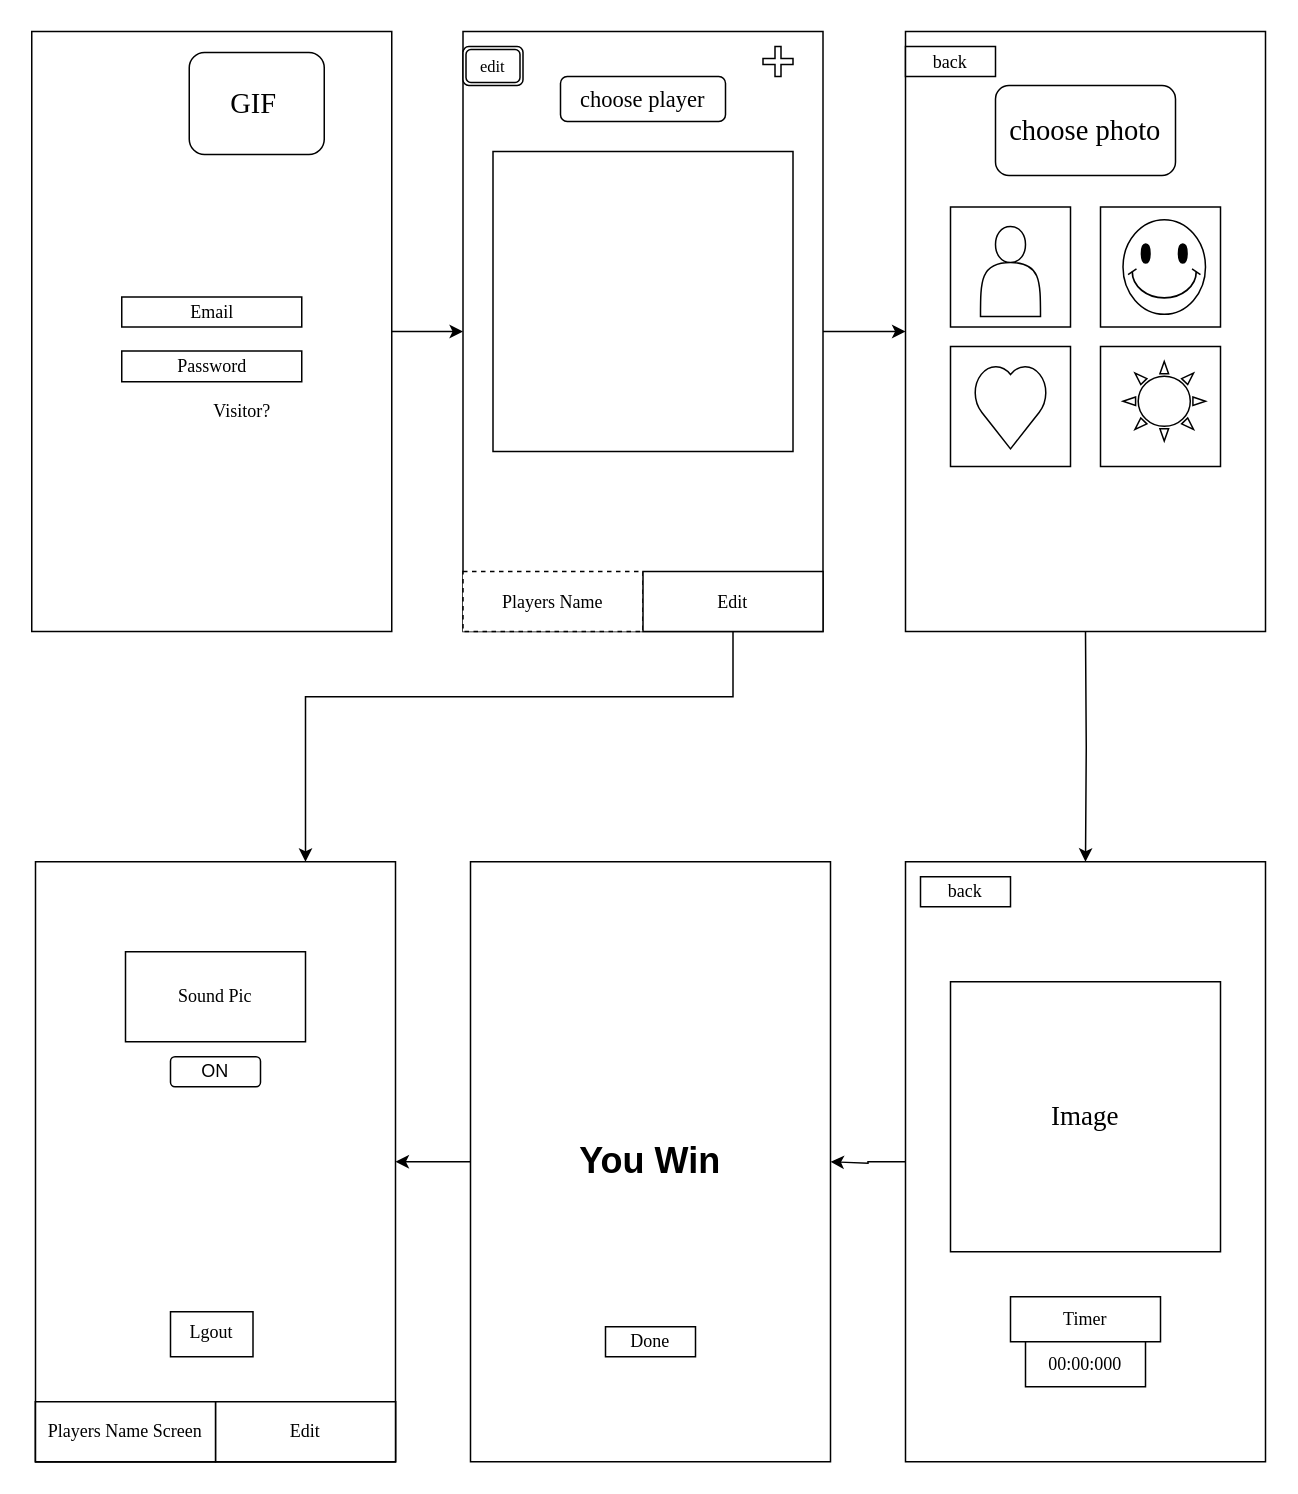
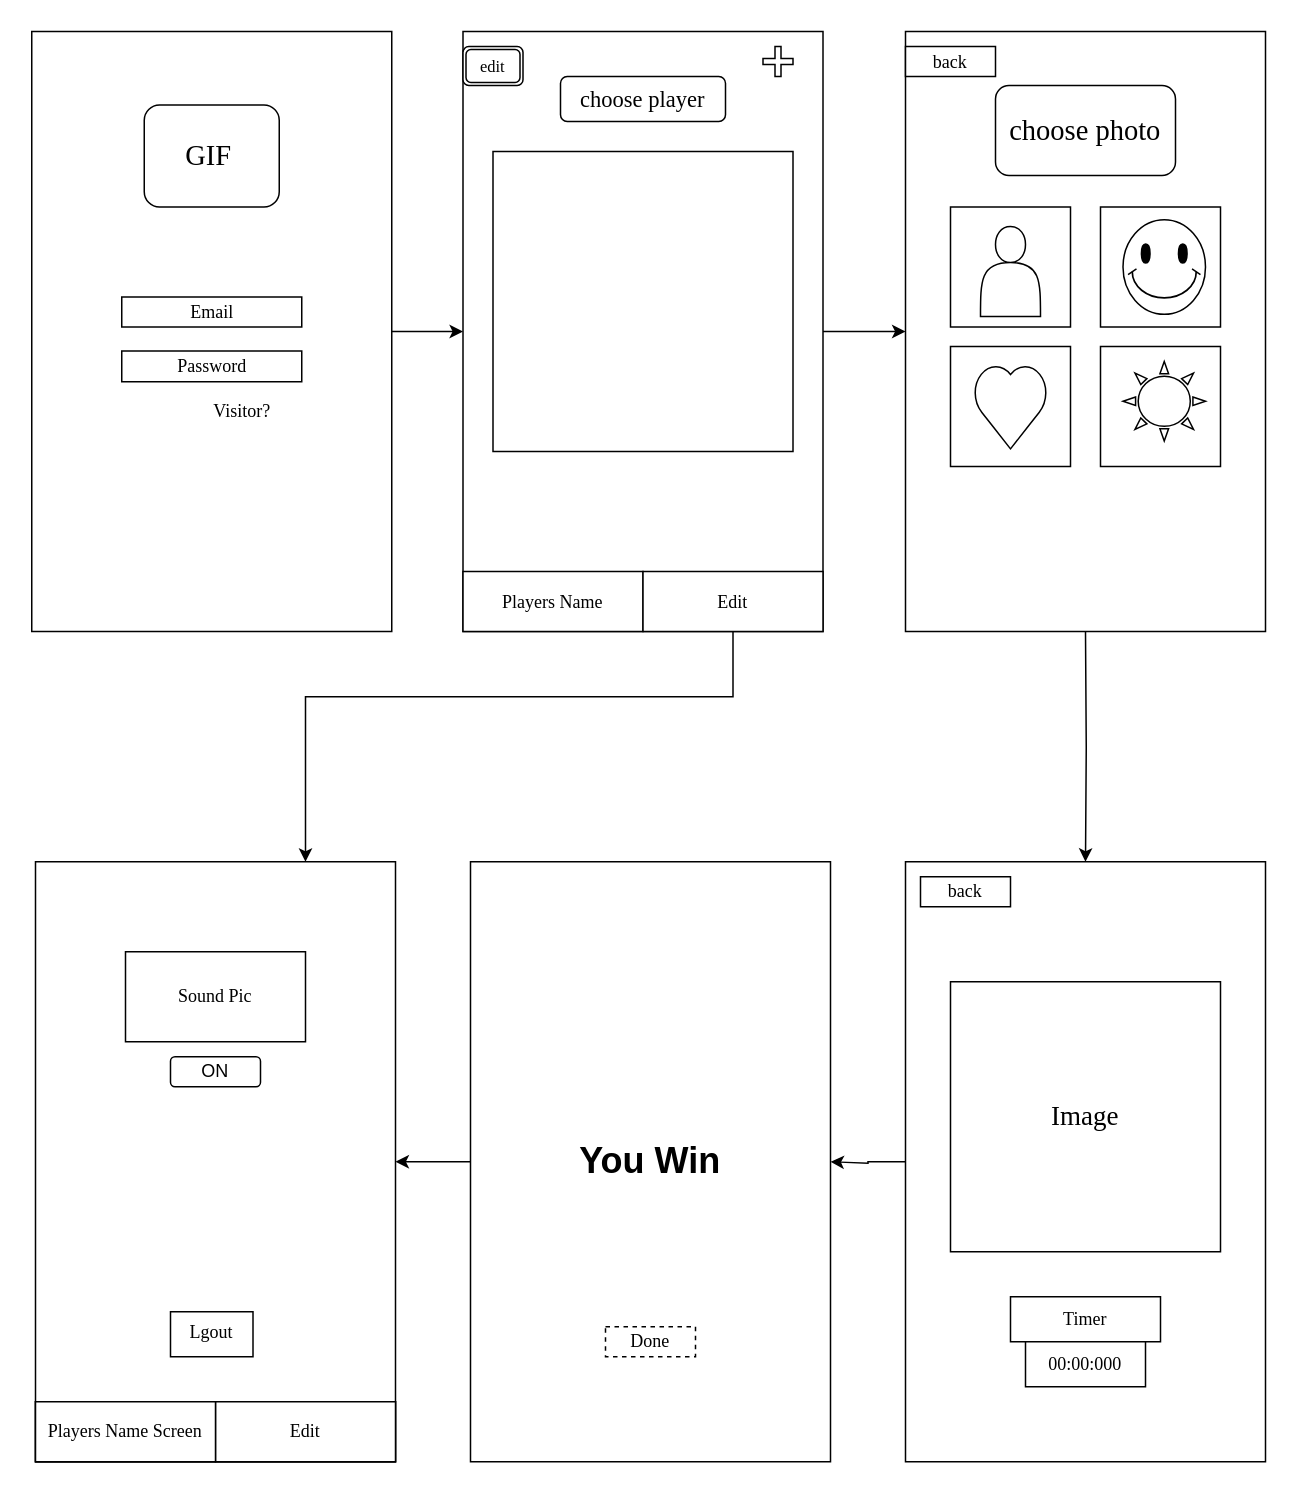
(257, 104) -> (212, 156)
(553, 602) -> (553, 602)
(650, 1342) -> (650, 1342)
